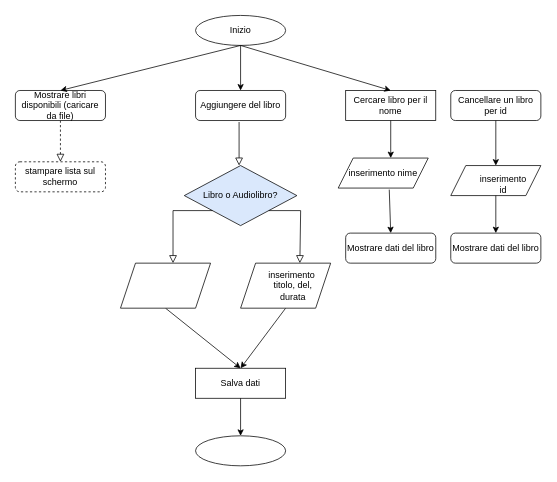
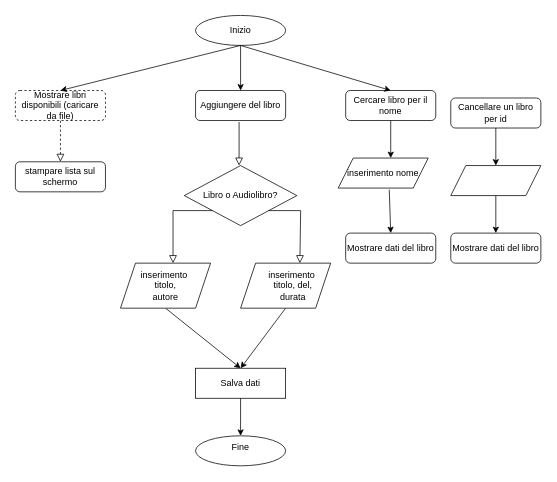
(60, 105) -> (60, 105)
(390, 105) -> (390, 105)
(495, 105) -> (495, 113)
(383, 173) -> (383, 173)
(60, 177) -> (60, 177)
(503, 184) -> none
(240, 195) -> (240, 195)
none -> (165, 285)
none -> (240, 447)
